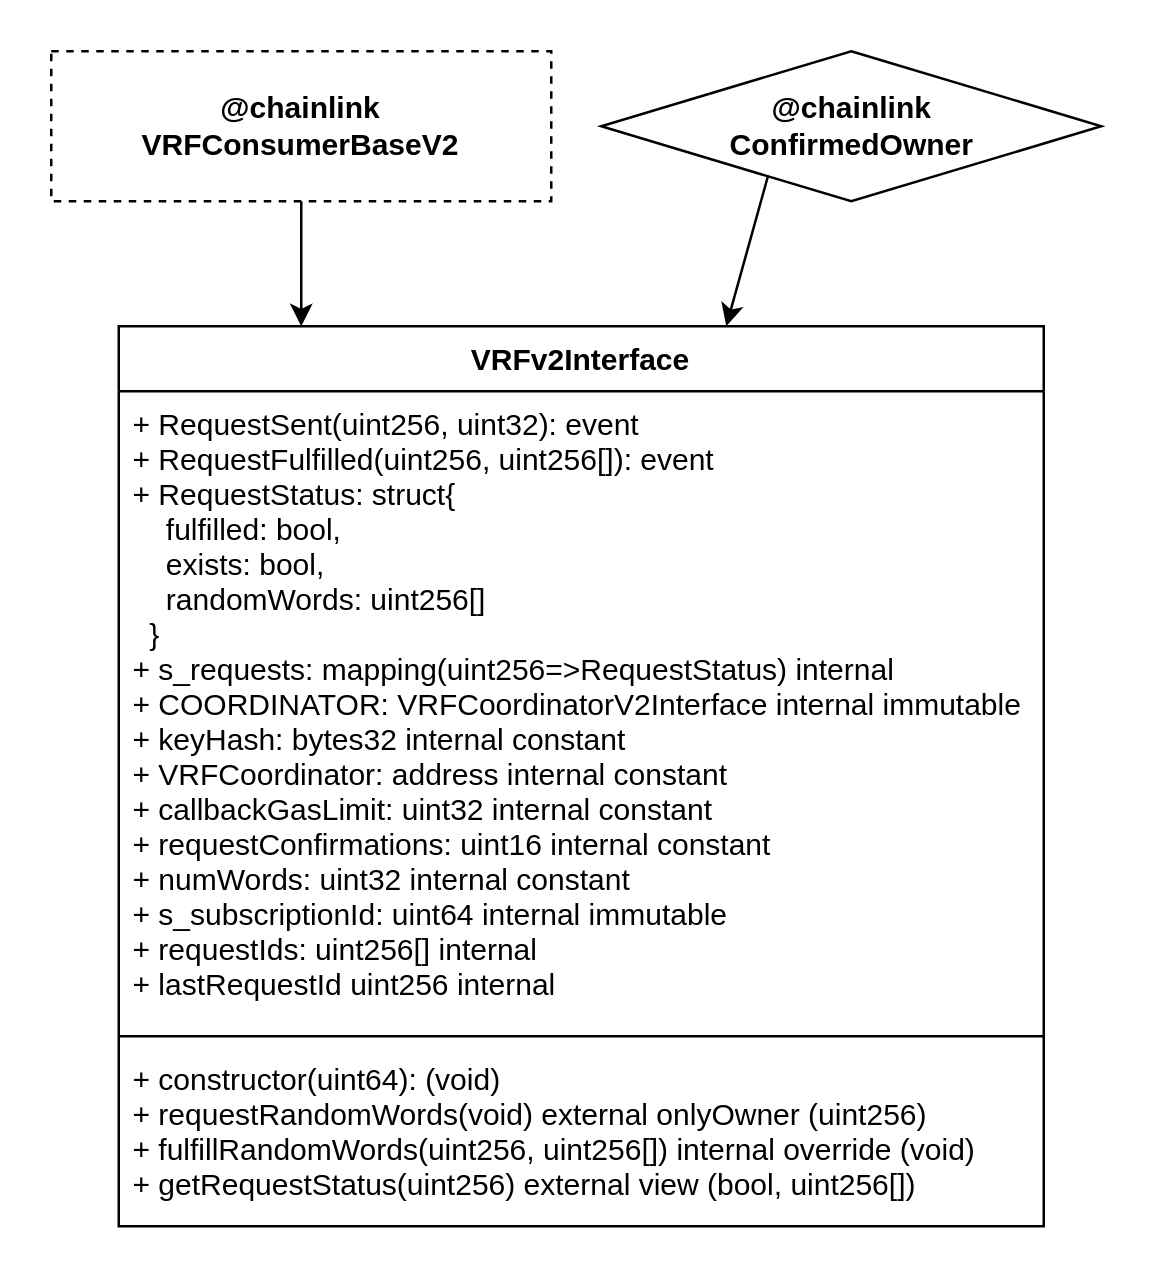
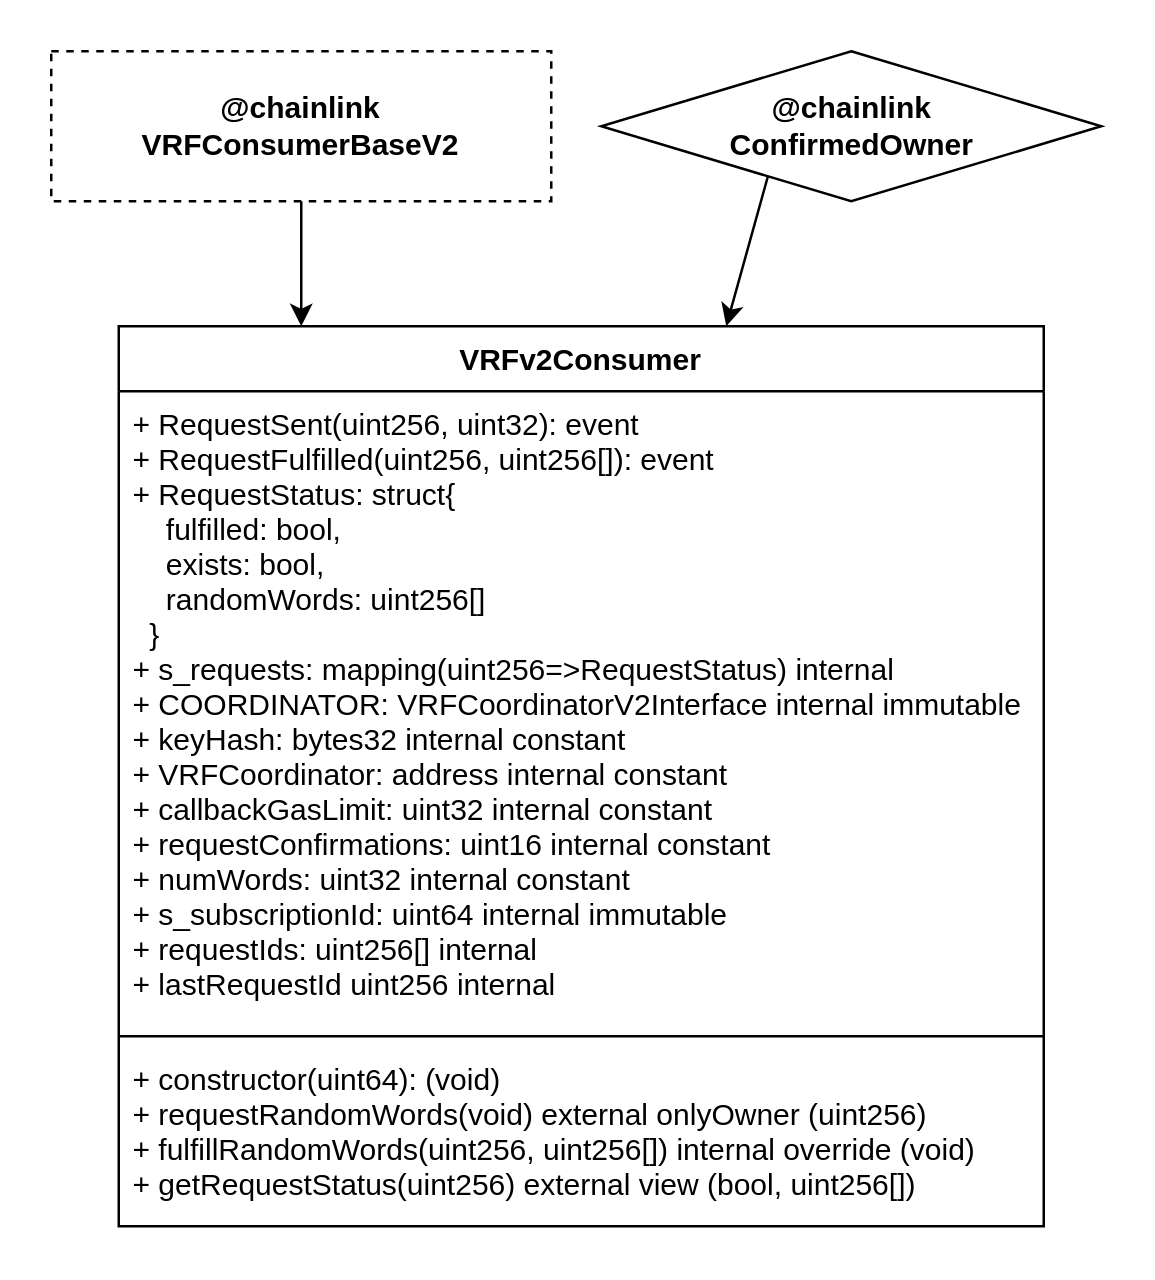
(580, 360) -> (580, 360)
